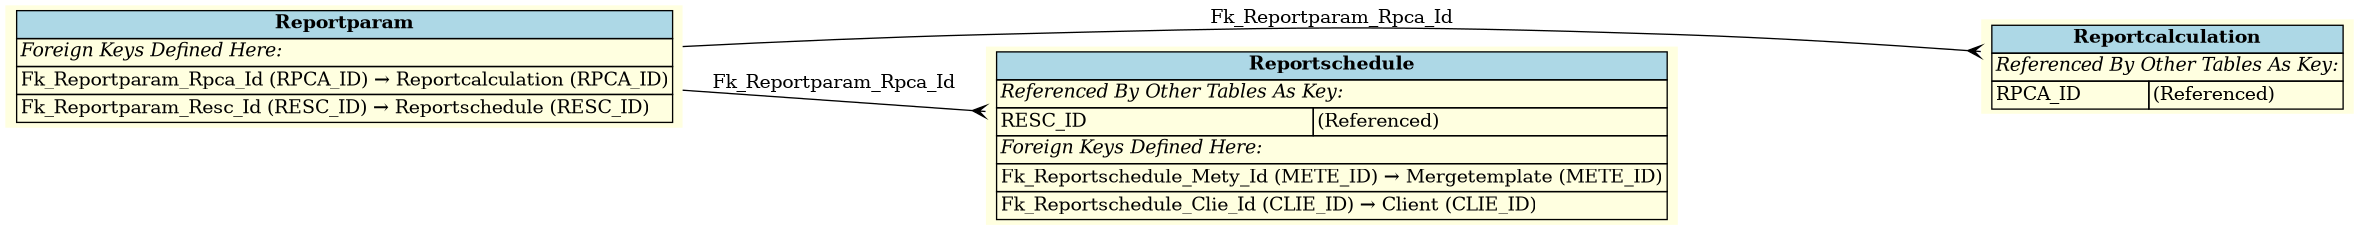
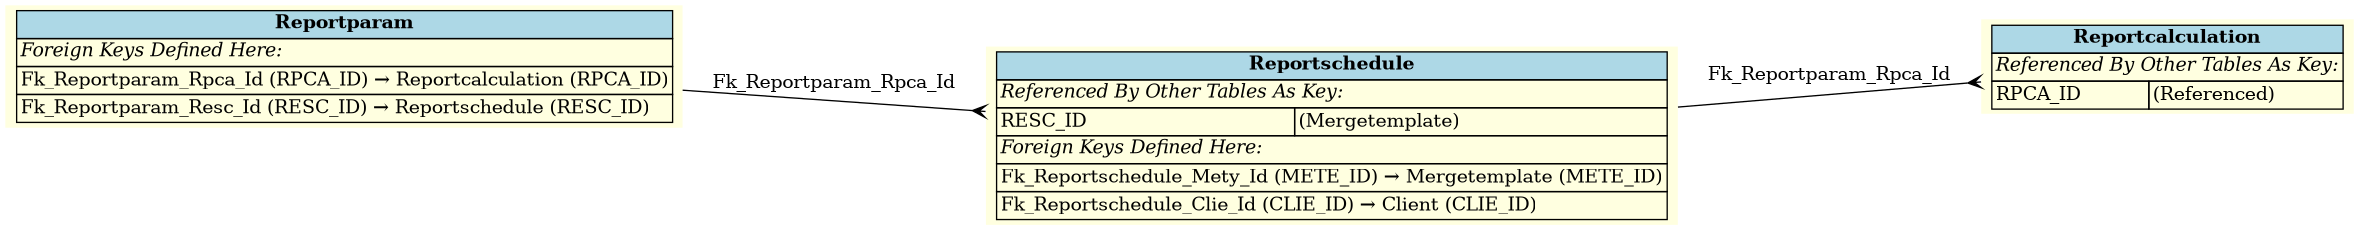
(1325, 28) -> (1823, 95)
(1378, 121) -> (1379, 121)
